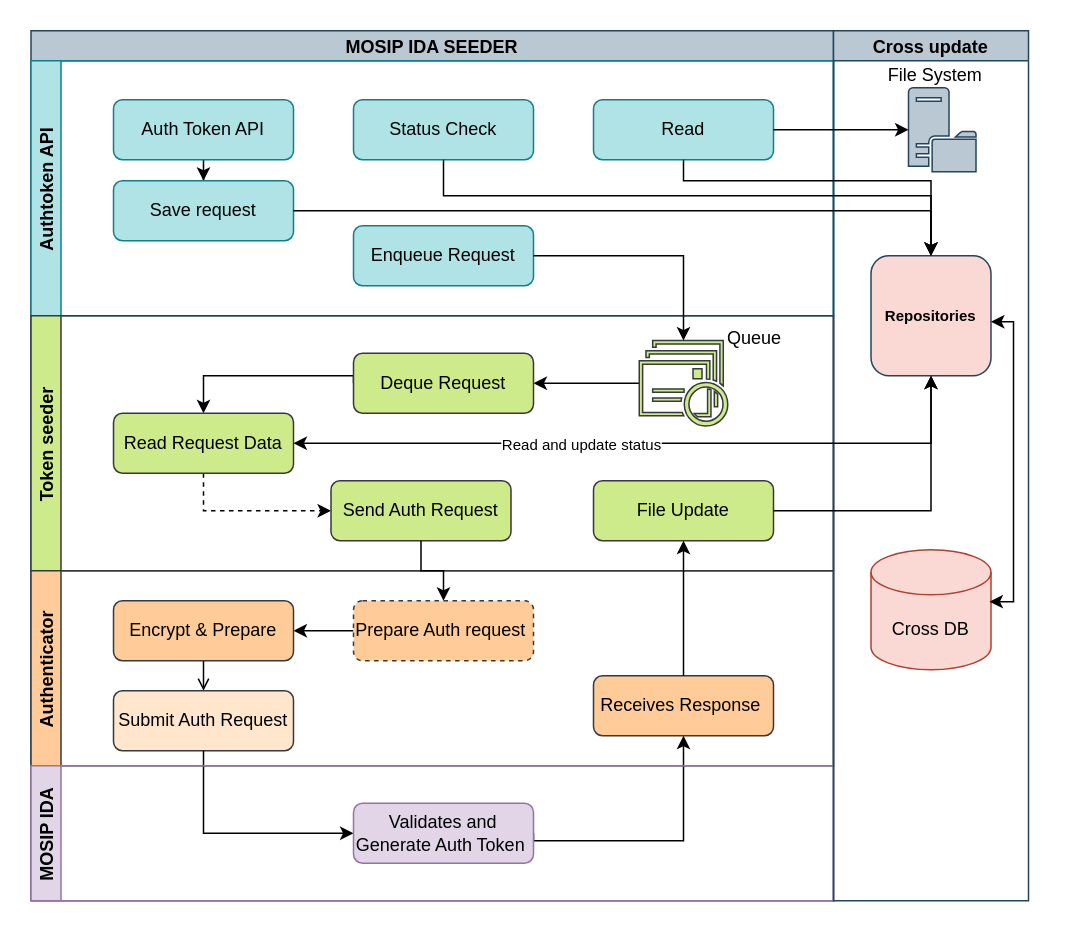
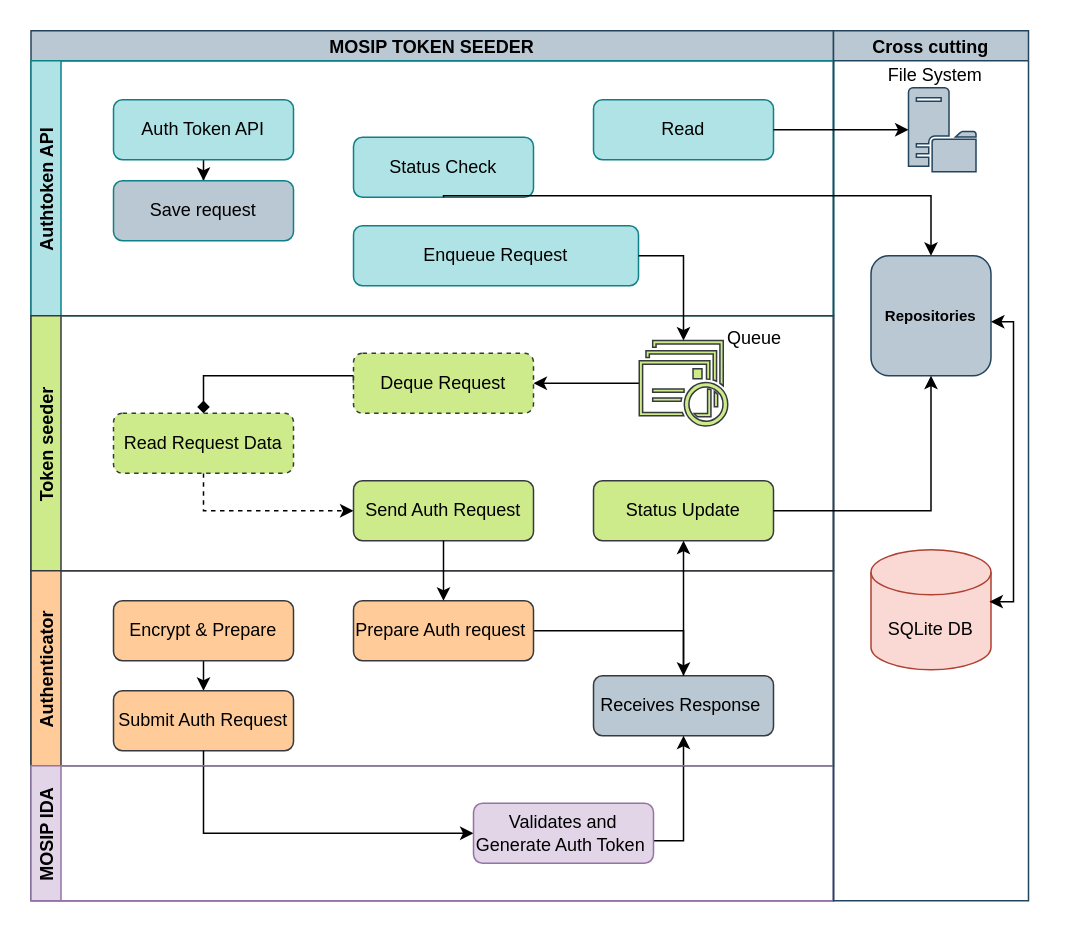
(431, 47) -> (431, 47)
(930, 47) -> (930, 47)
(443, 130) -> (443, 167)
(803, 181) -> none
(203, 211) -> (203, 211)
(610, 211) -> none
(443, 256) -> (496, 256)
(931, 316) -> (931, 316)
(443, 383) -> (443, 383)
(203, 402) -> (203, 401)
(203, 443) -> (203, 443)
(615, 443) -> none
(421, 511) -> (443, 511)
(683, 511) -> (683, 511)
(931, 629) -> (931, 629)
(328, 631) -> (606, 631)
(443, 631) -> (443, 631)
(203, 681) -> (203, 679)
(683, 706) -> (683, 706)
(203, 721) -> (203, 721)
(443, 833) -> (563, 833)
